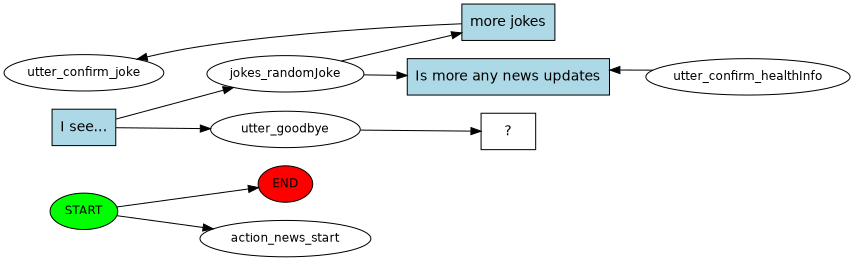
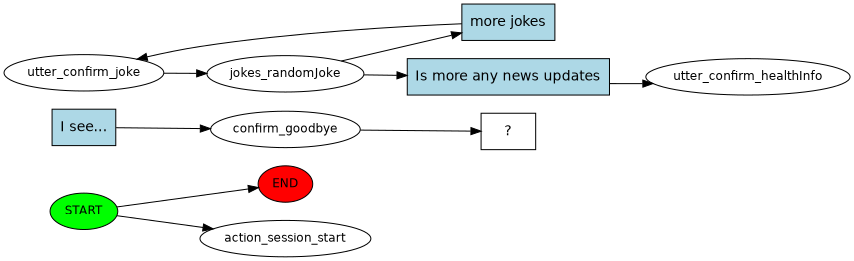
(637, 70) -> (626, 84)
(170, 105) -> (180, 73)
(285, 129) -> (285, 129)
(285, 239) -> (285, 239)
